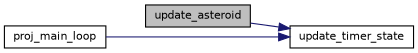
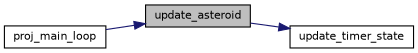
(192, 37) -> (120, 27)
